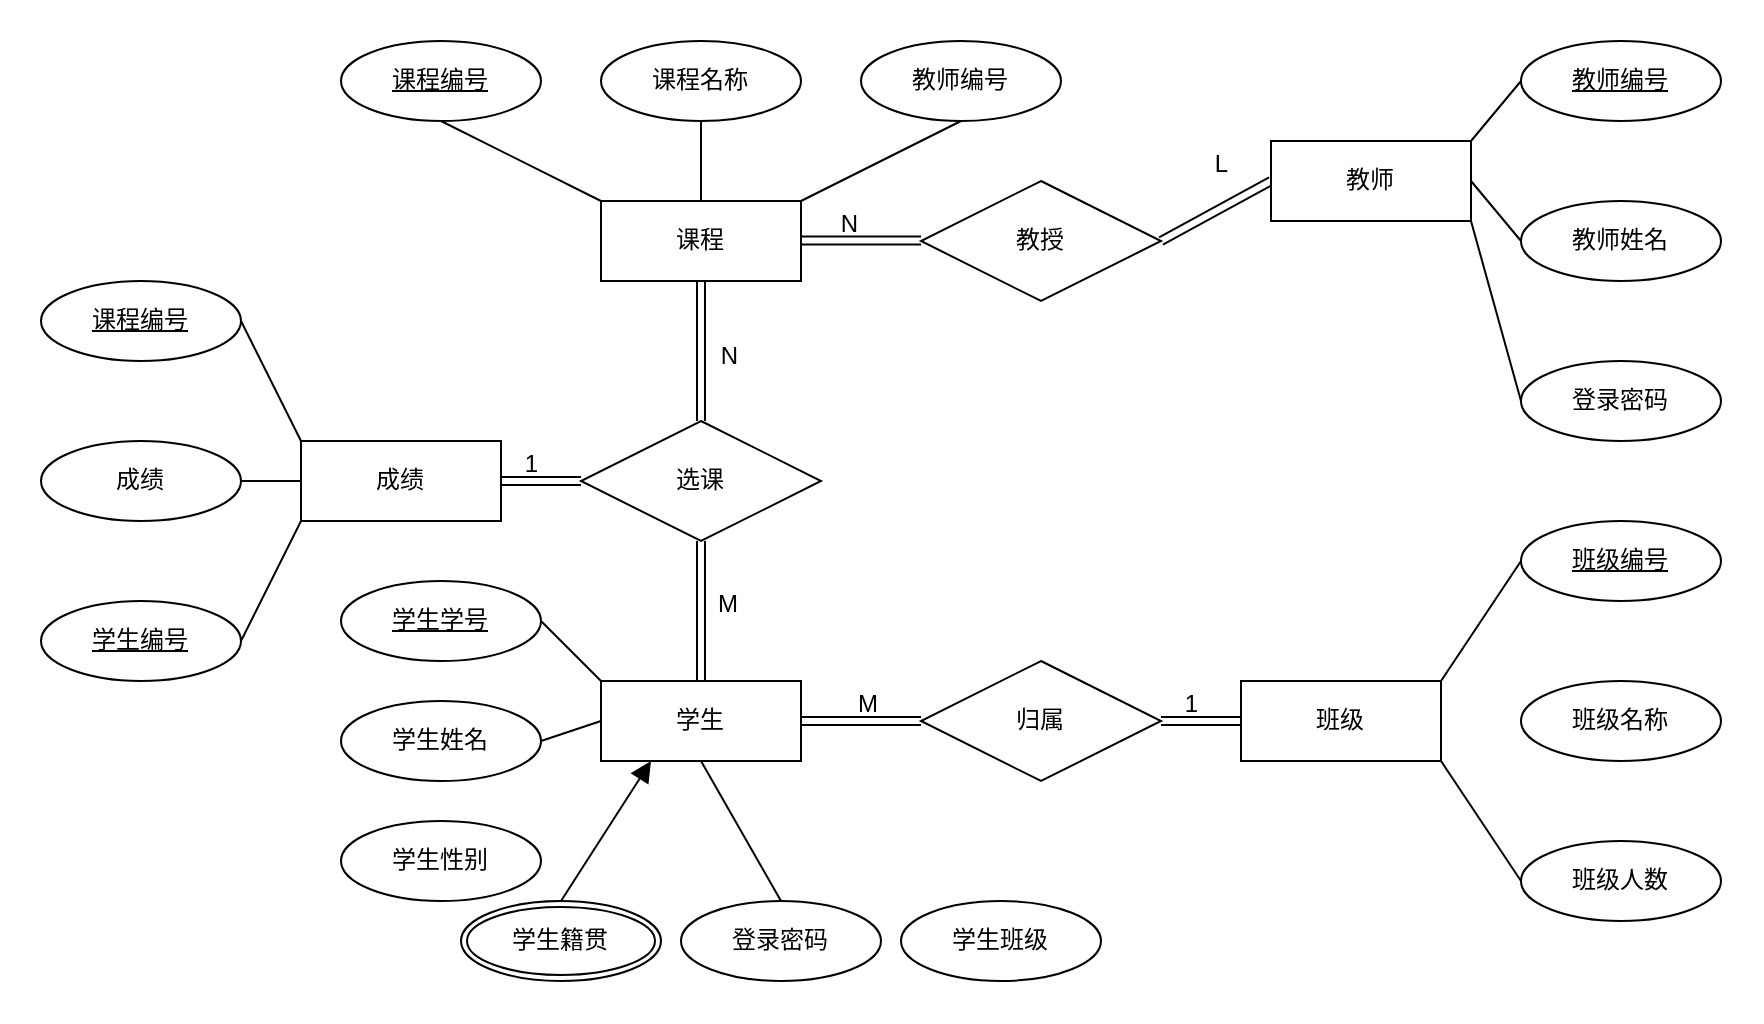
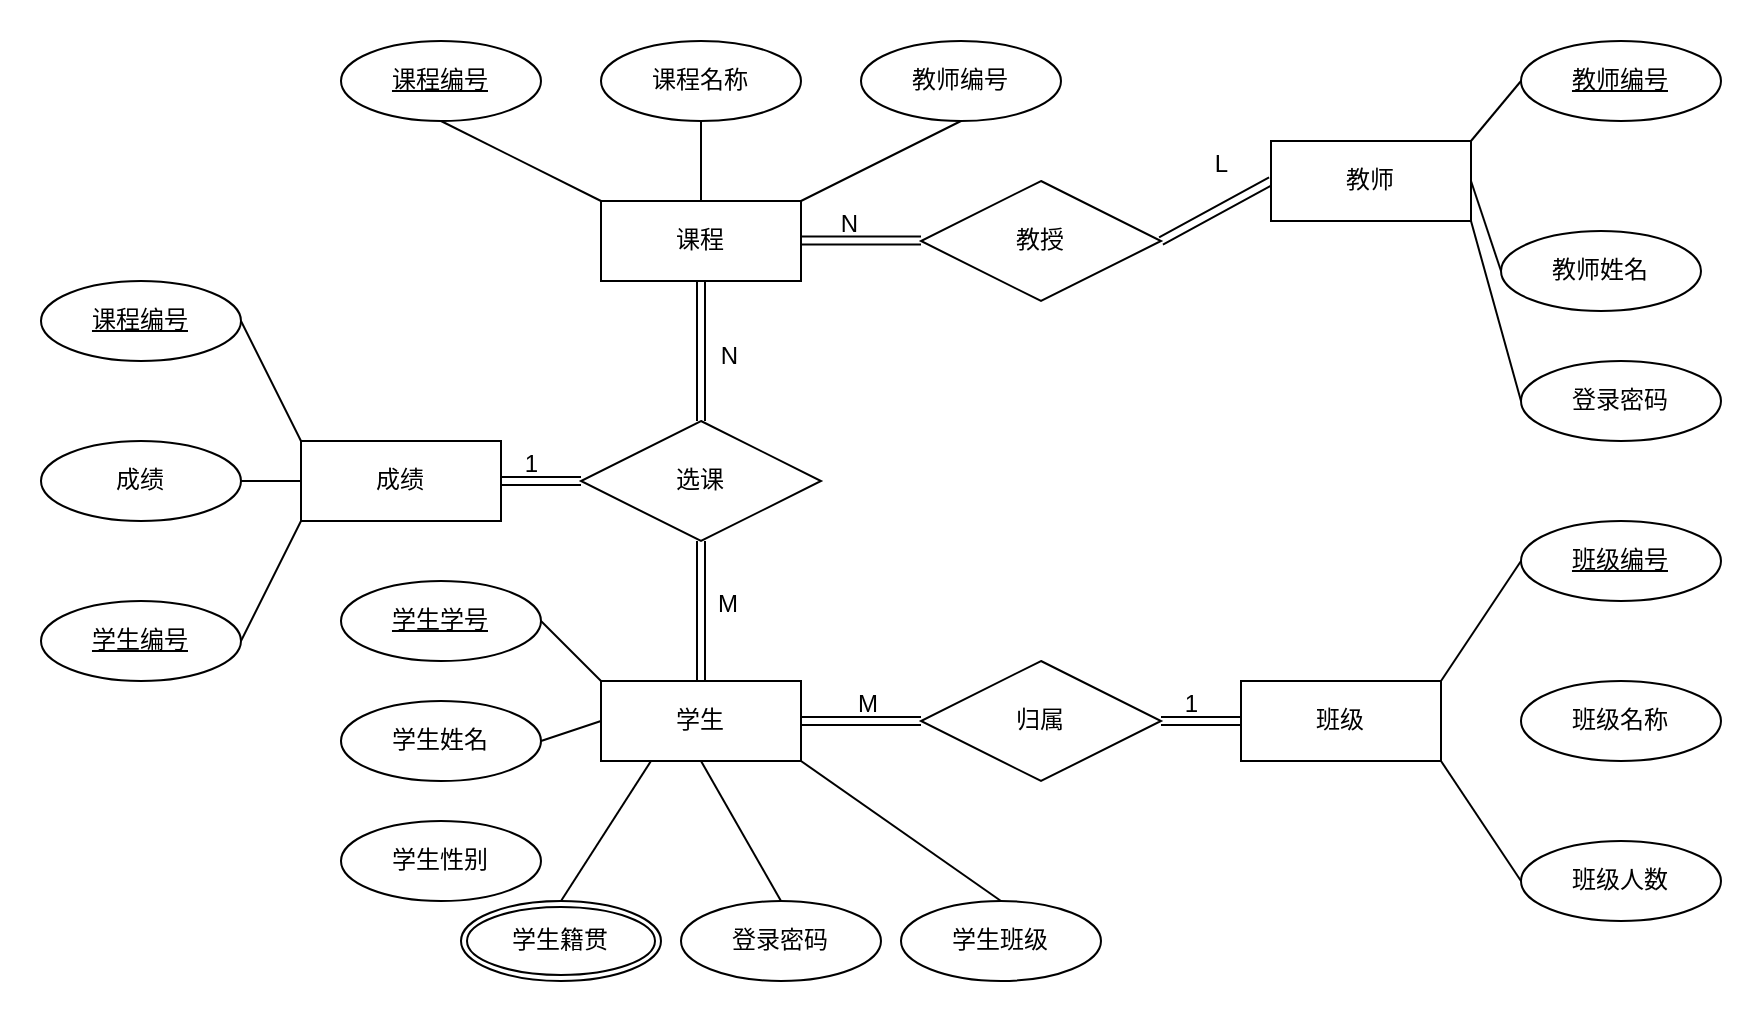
(1621, 241) -> (1601, 271)
(640, 779) -> (644, 771)
none -> (902, 831)
